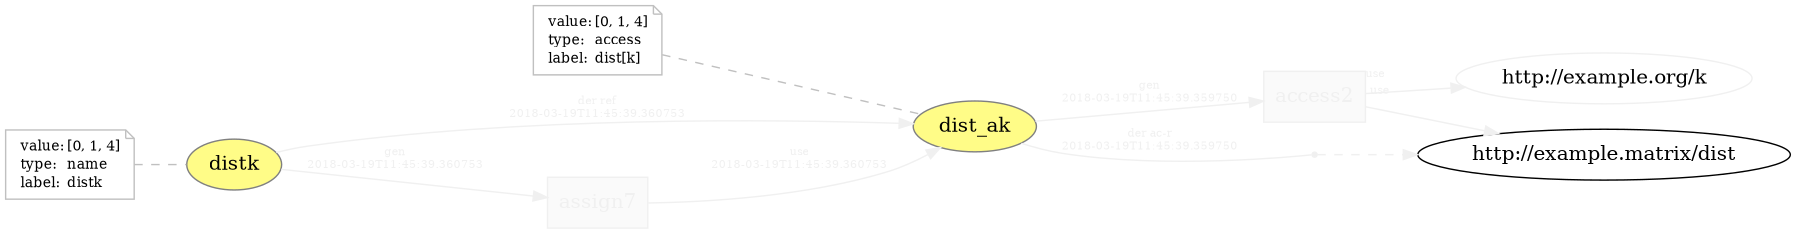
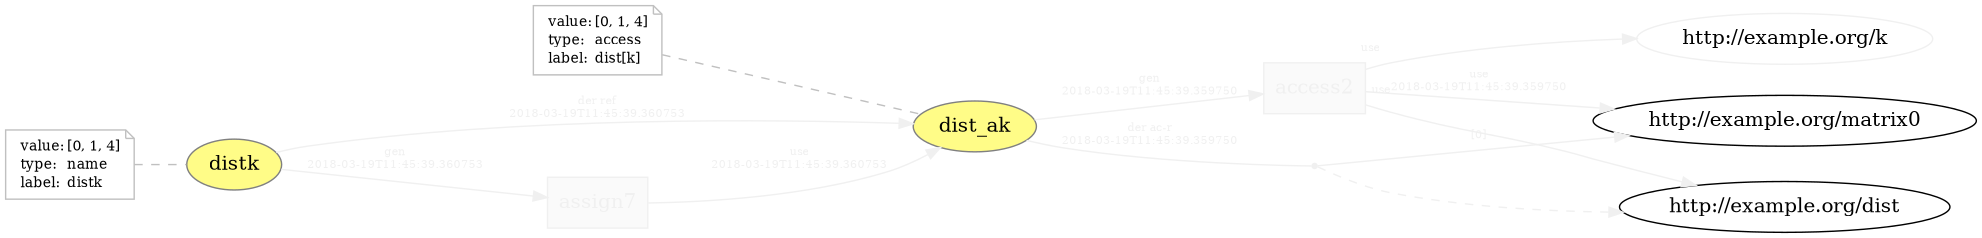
none -> (1785, 121)
(1604, 155) -> (1785, 207)
